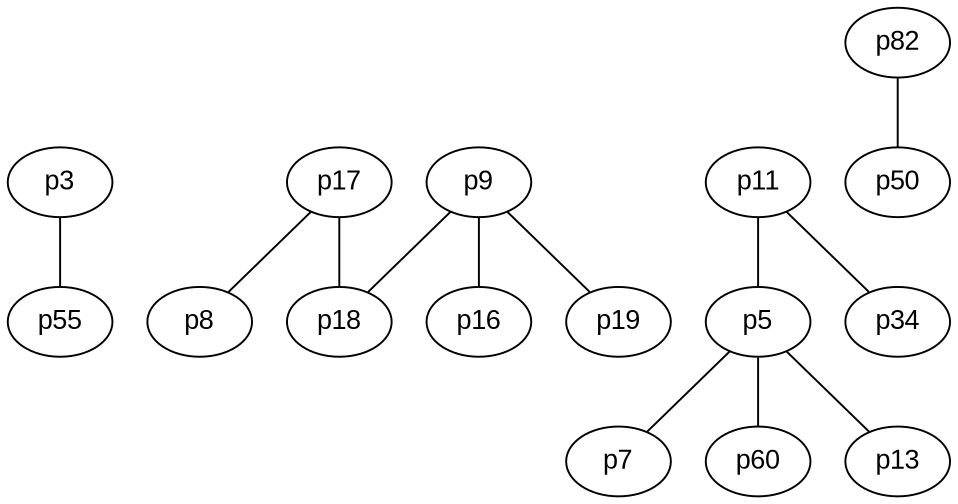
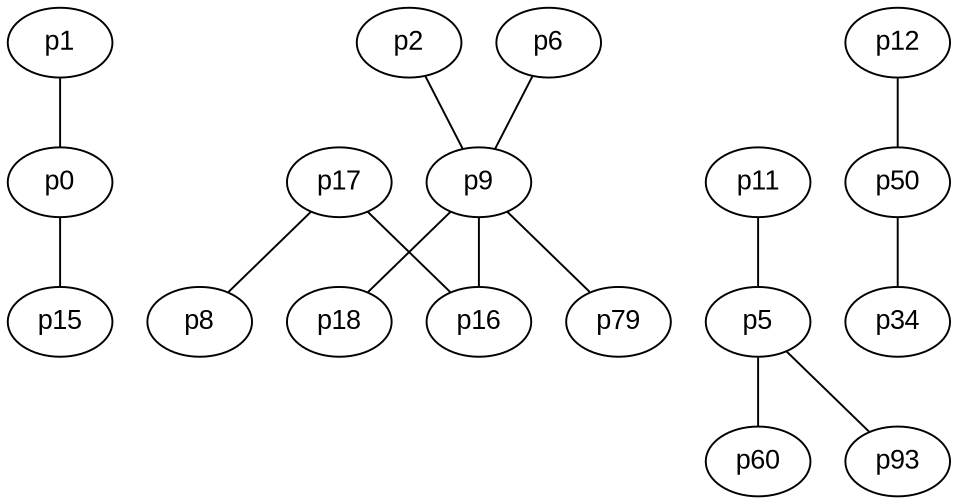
none -> (60, 43)
none -> (409, 43)
none -> (549, 43)
(898, 43) -> (898, 43)
(60, 182) -> (60, 182)
(339, 252) -> (401, 244)
(828, 252) -> (898, 252)
(60, 322) -> (60, 322)
(619, 322) -> (619, 322)
(619, 461) -> none
(898, 461) -> (898, 461)
